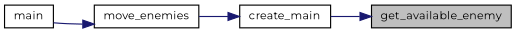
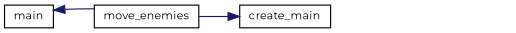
(441, 16) -> none
(68, 24) -> (80, 9)
